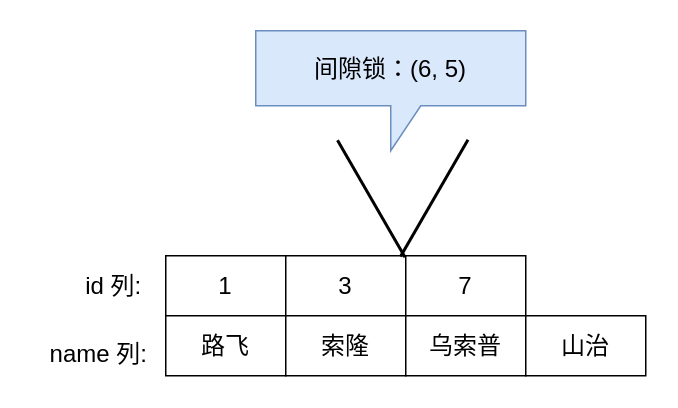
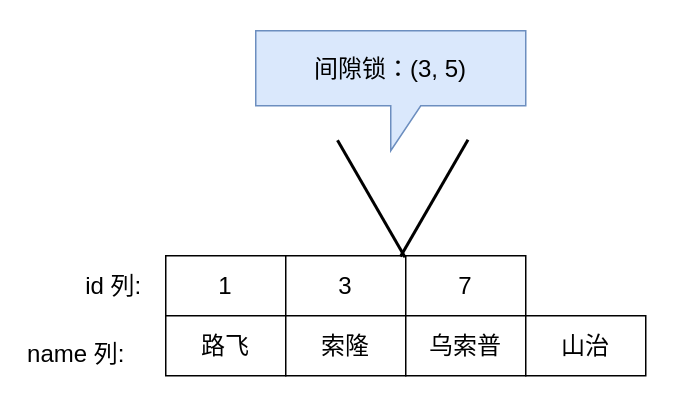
(391, 68) -> (391, 68)
(98, 353) -> (76, 353)
